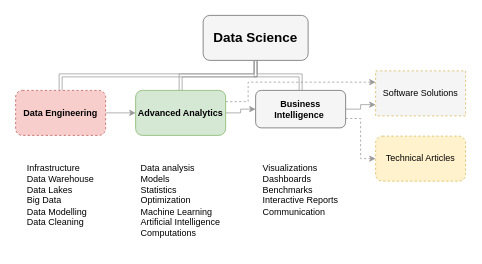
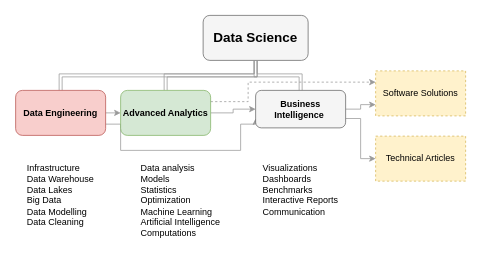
(420, 93) -> (420, 93)
(60, 113) -> (60, 113)
(180, 113) -> (165, 113)
(360, 136) -> (360, 136)
none -> (180, 150)
(420, 159) -> (420, 159)
